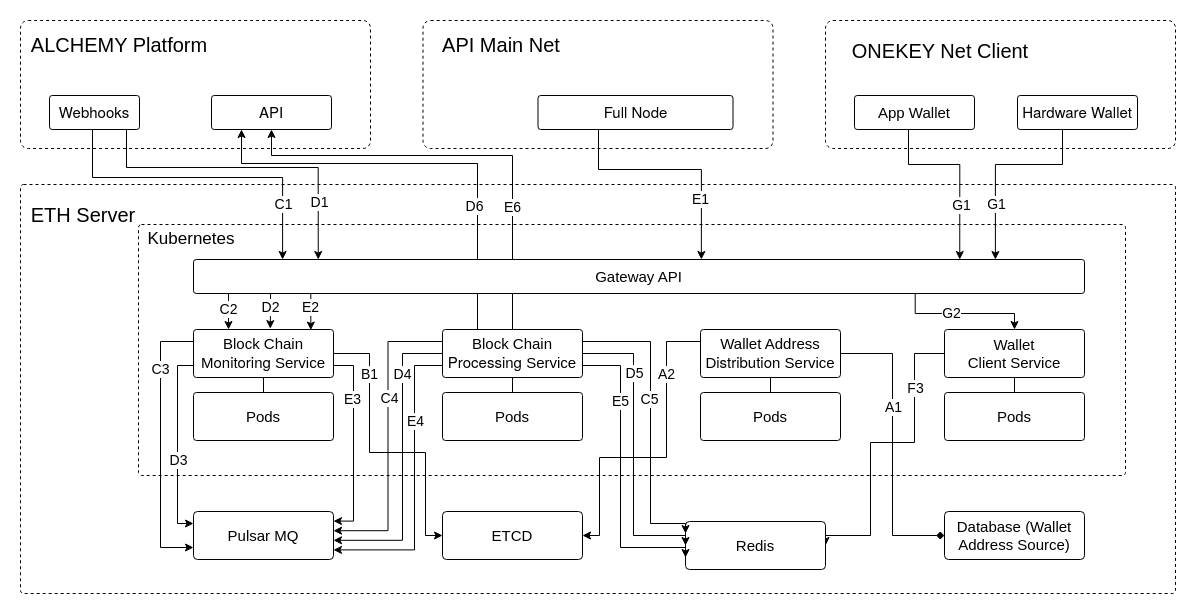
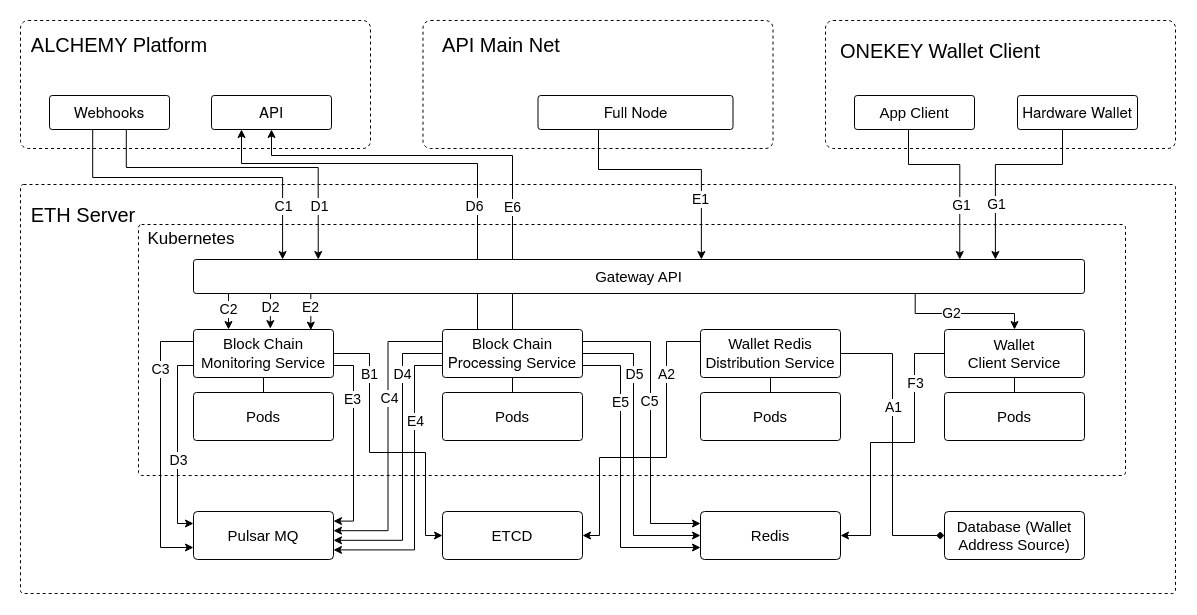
(941, 51) -> (941, 51)
(95, 113) -> (110, 113)
(915, 113) -> (915, 113)
(771, 354) -> (771, 354)
(756, 546) -> (771, 536)
